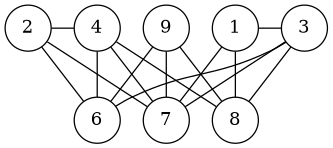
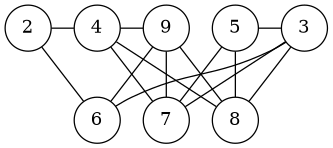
(235, 28) -> (235, 28)
(87, 68) -> none
(97, 83) -> (132, 28)
